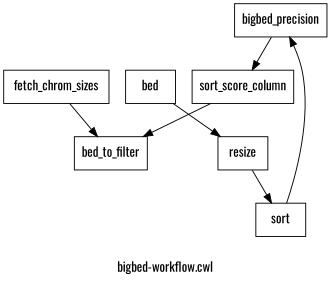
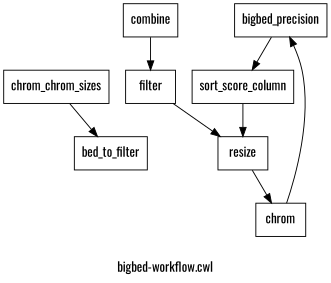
none -> (151, 20)
(56, 87) -> (56, 87)
(151, 87) -> (151, 87)
(181, 118) -> (243, 116)
(281, 220) -> (281, 220)
